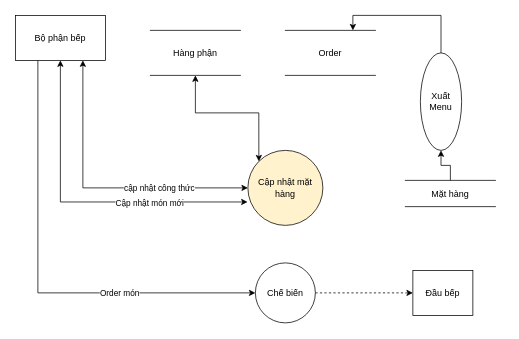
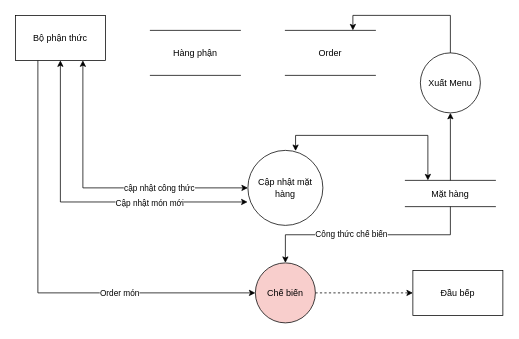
(60, 38) -> (60, 38)
(441, 102) -> (450, 83)
(259, 133) -> none
none -> (362, 135)
(285, 188) -> (285, 188)
none -> (370, 235)
(285, 293) -> (285, 293)
(443, 293) -> (458, 293)
